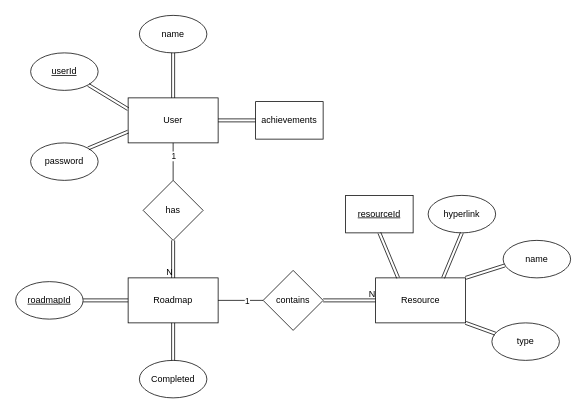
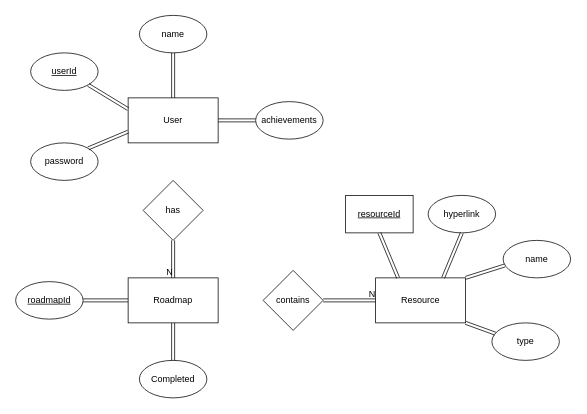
(289, 120) -> (289, 120)
(173, 161) -> none
(240, 300) -> none
